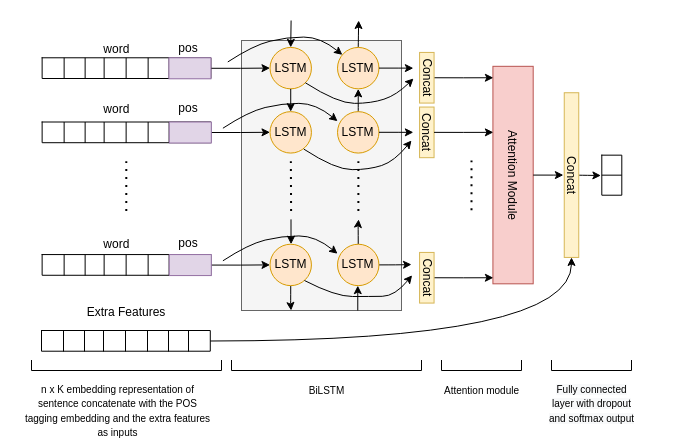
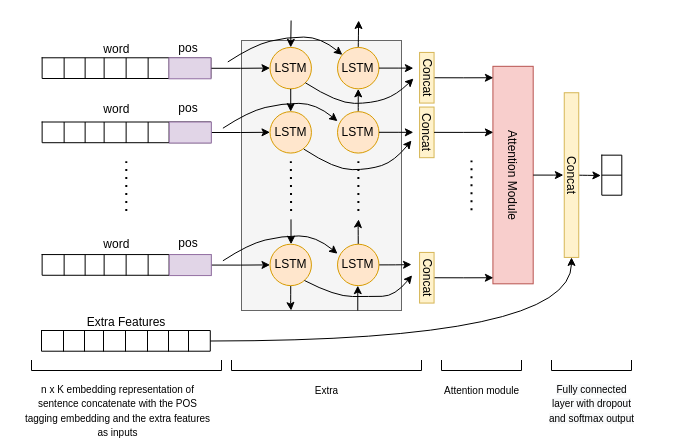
(127, 312) -> (127, 322)
(327, 391) -> (327, 391)
